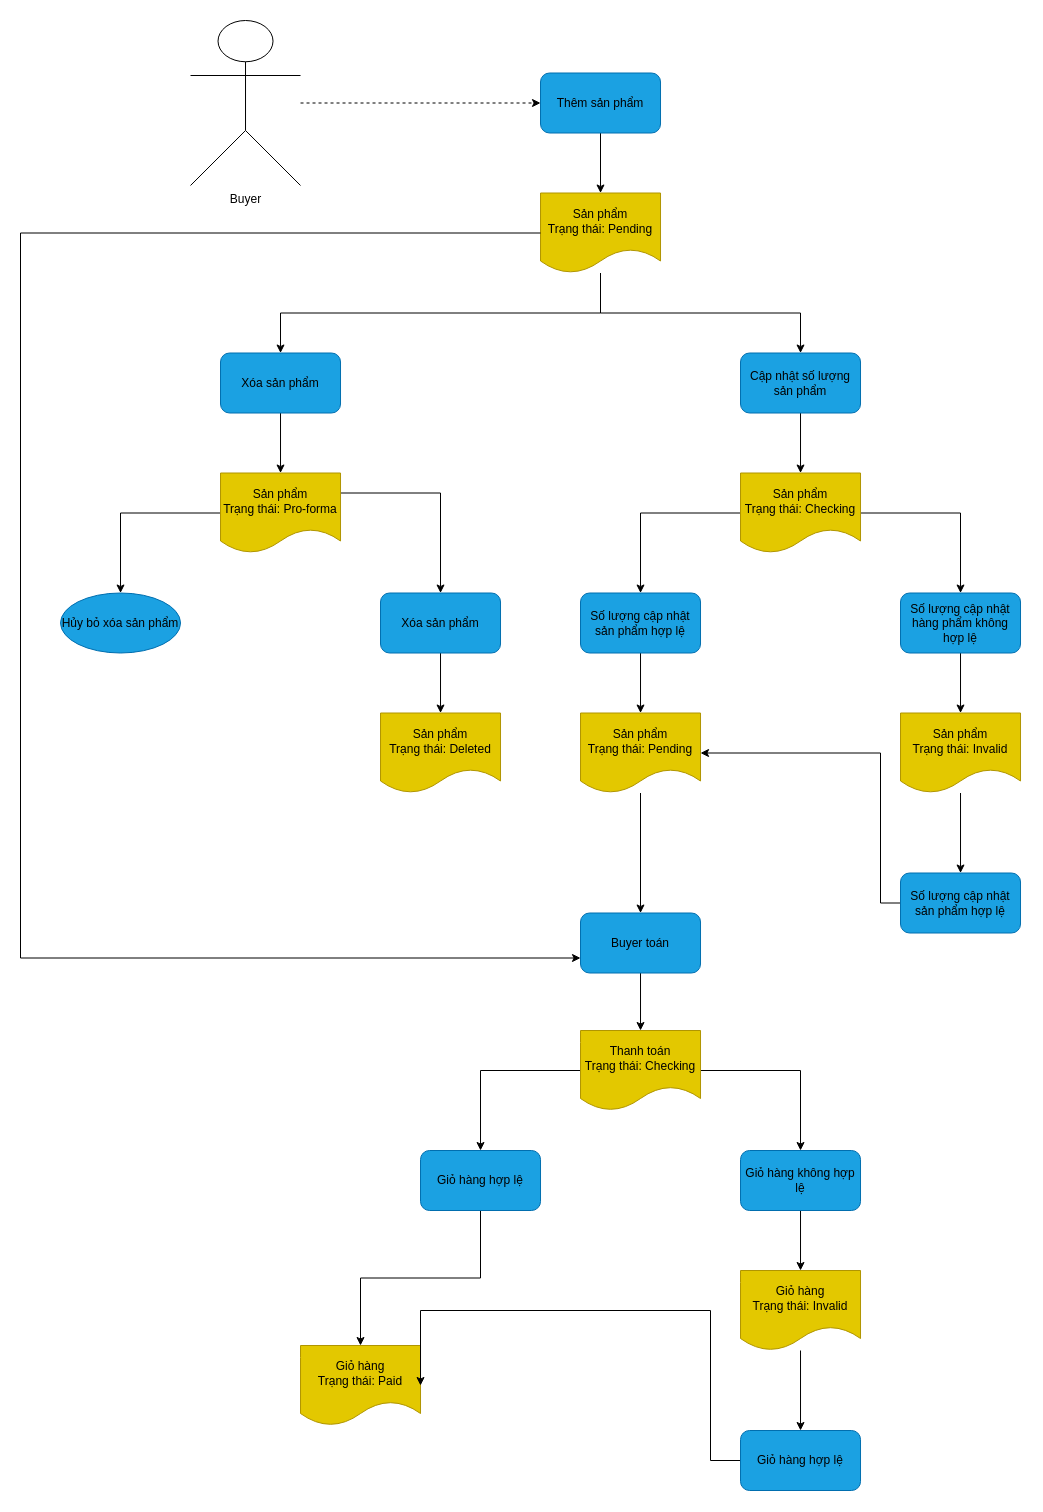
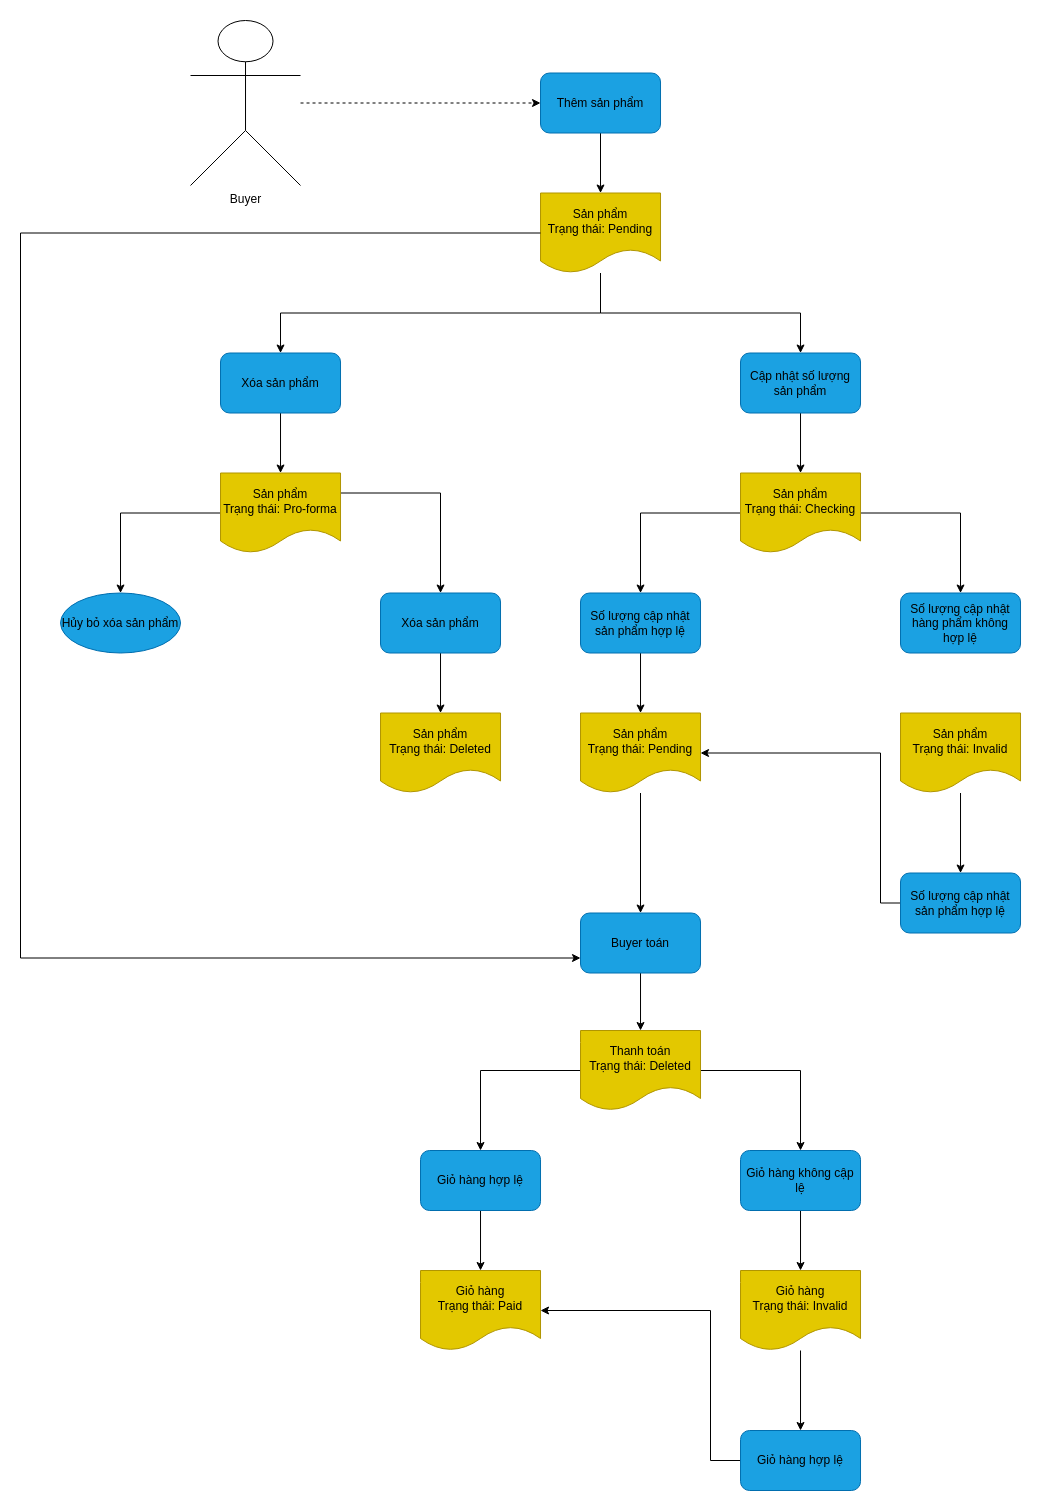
(961, 679) -> none
(641, 1059) -> (641, 1059)
(801, 1181) -> (801, 1181)
(361, 1386) -> (481, 1311)
